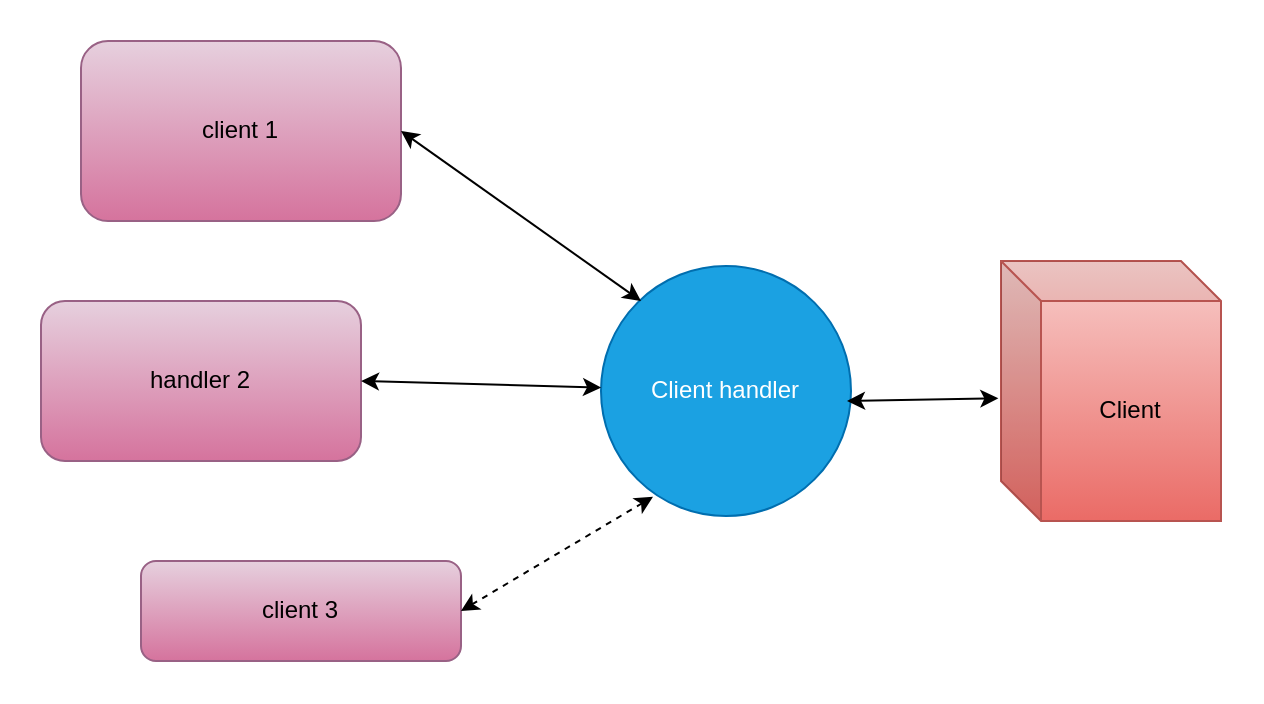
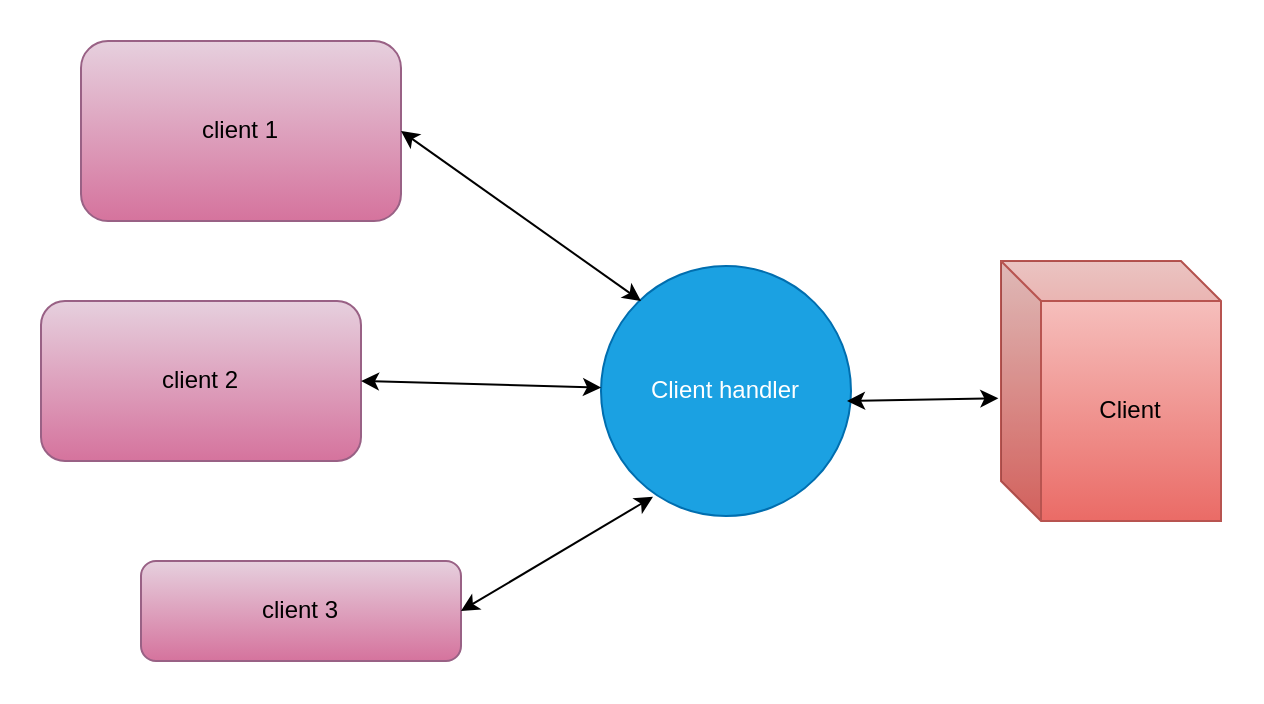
(201, 381) -> (201, 381)
(556, 555) -> (556, 555)
